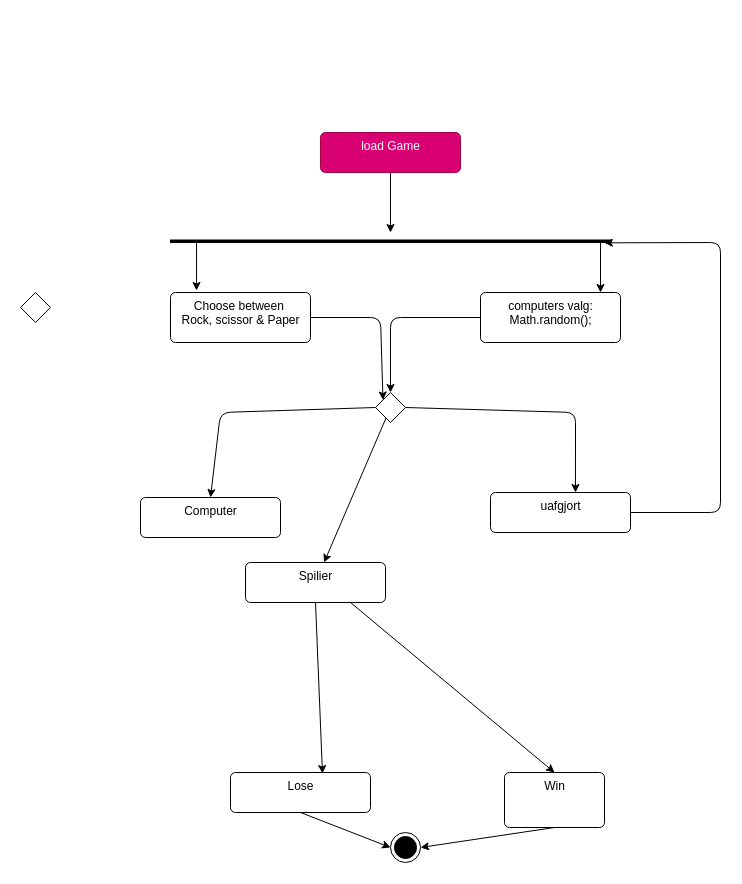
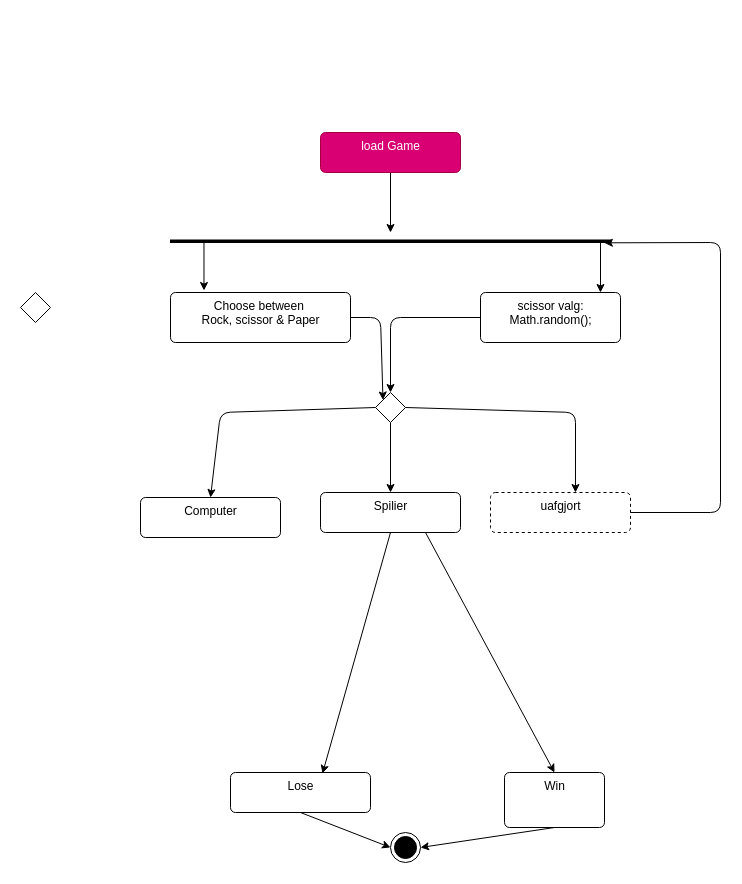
(551, 314) -> (551, 314)
(241, 318) -> (261, 318)
(561, 513) -> (561, 513)
(316, 583) -> (391, 513)
